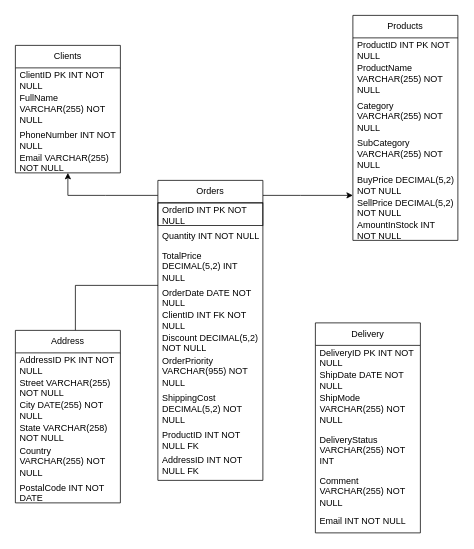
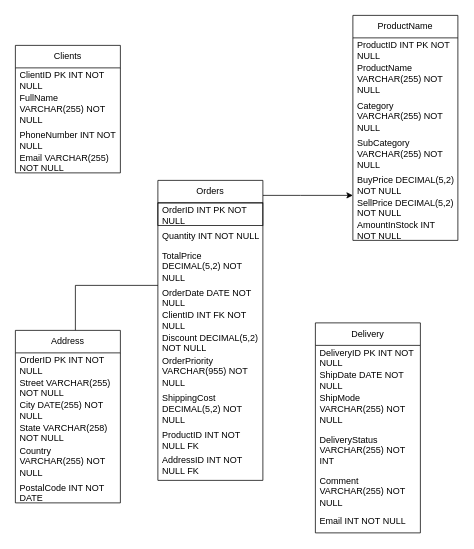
(405, 27) -> (405, 27)
(112, 195) -> none
(211, 267) -> (211, 267)
(69, 364) -> (69, 364)
